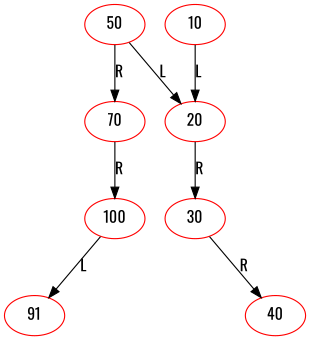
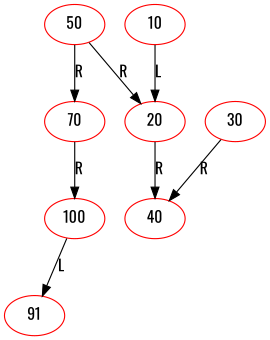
(163, 73) -> (124, 73)
(195, 164) -> (155, 164)
